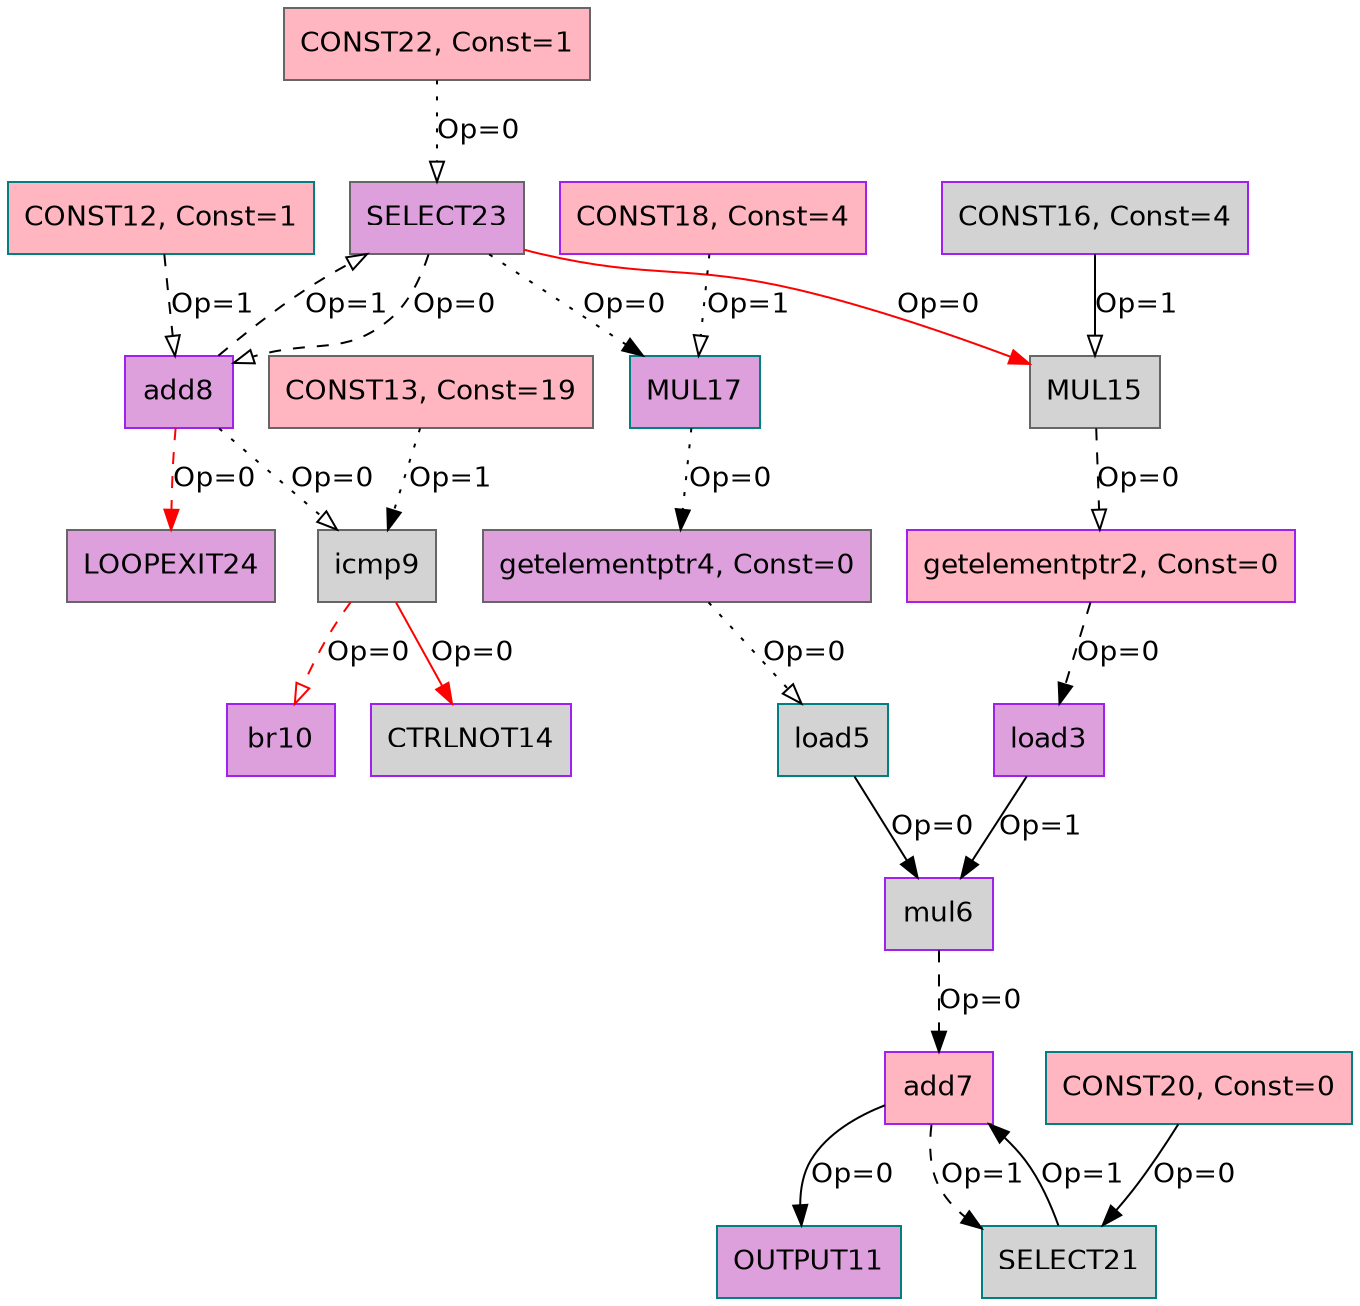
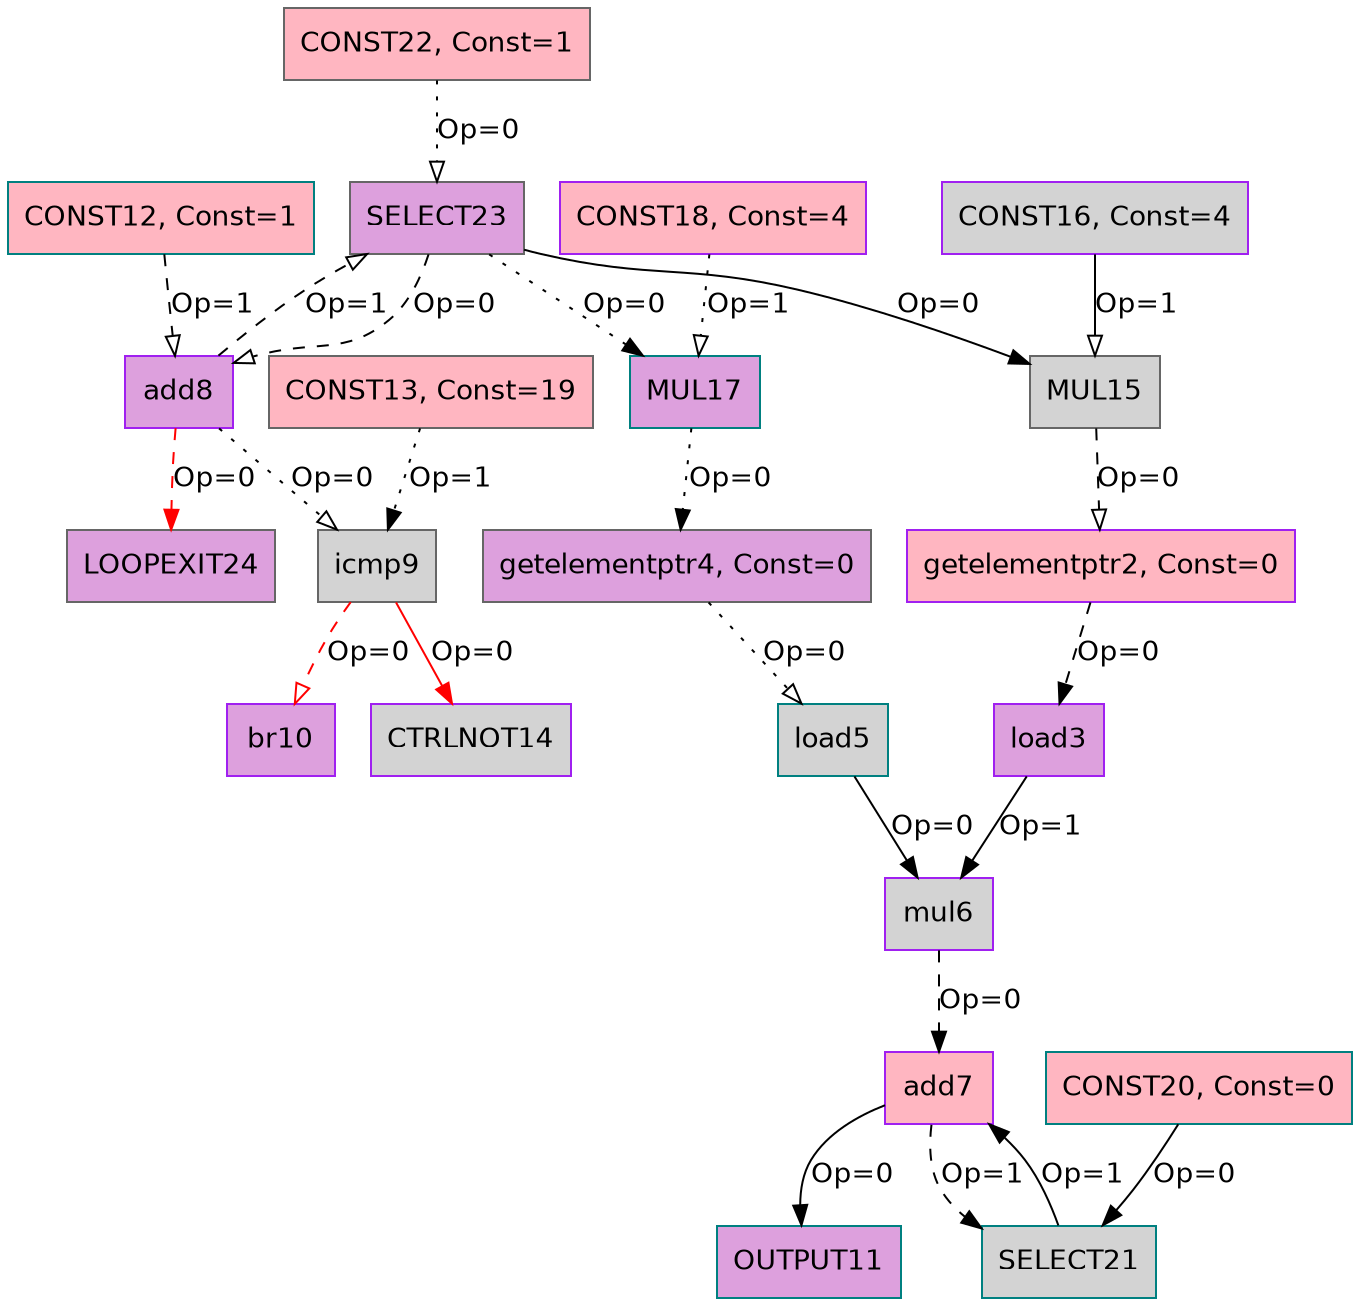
(771, 284) -> (771, 284)
